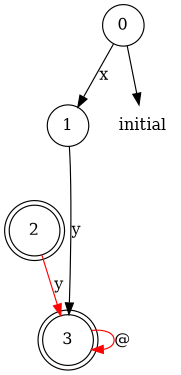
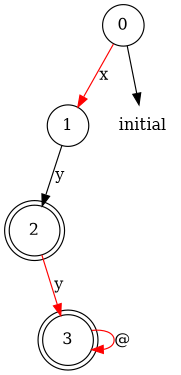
(99, 70) -> (99, 70)
(71, 225) -> (54, 170)
